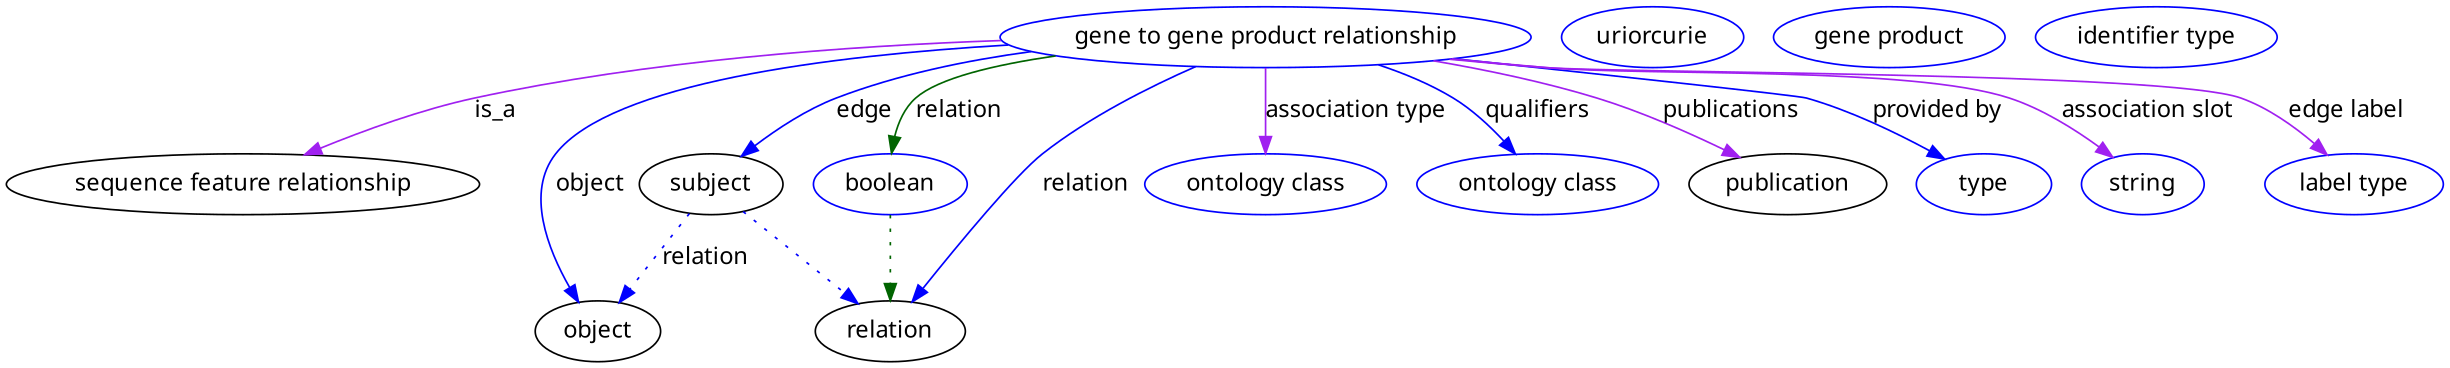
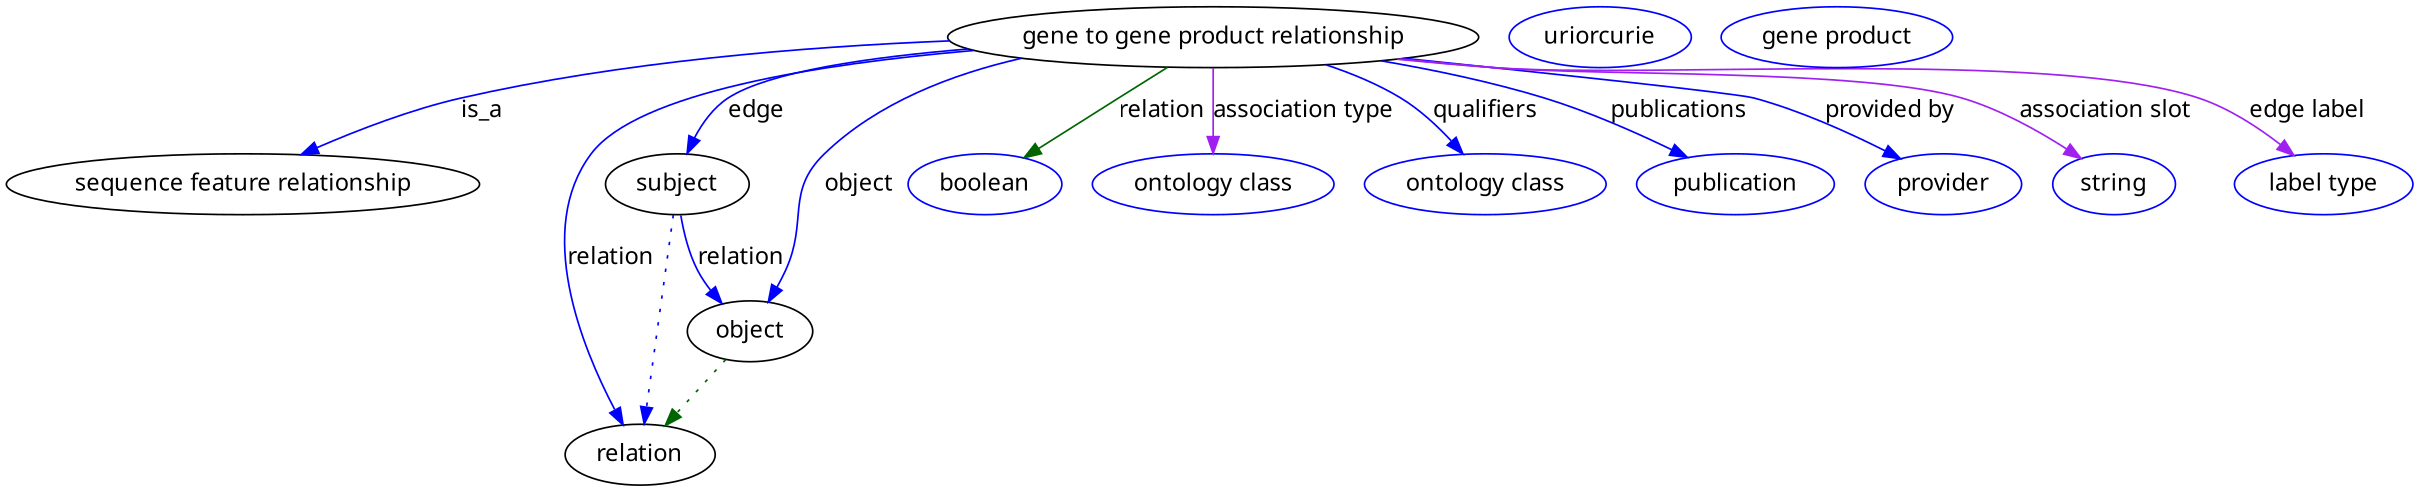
(1266, 37) -> (1213, 37)
(2156, 37) -> none
(656, 68) -> (628, 68)
(1582, 94) -> (1530, 94)
(1788, 184) -> (1735, 184)
(1984, 184) -> (1943, 184)
(890, 249) -> (701, 386)
(660, 251) -> (691, 255)
